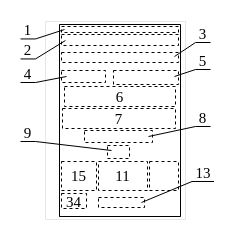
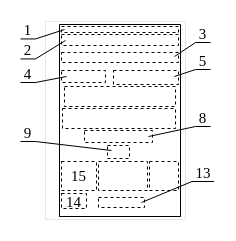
(120, 97) -> none
(119, 119) -> none
(123, 176) -> none
(74, 202) -> (74, 202)
